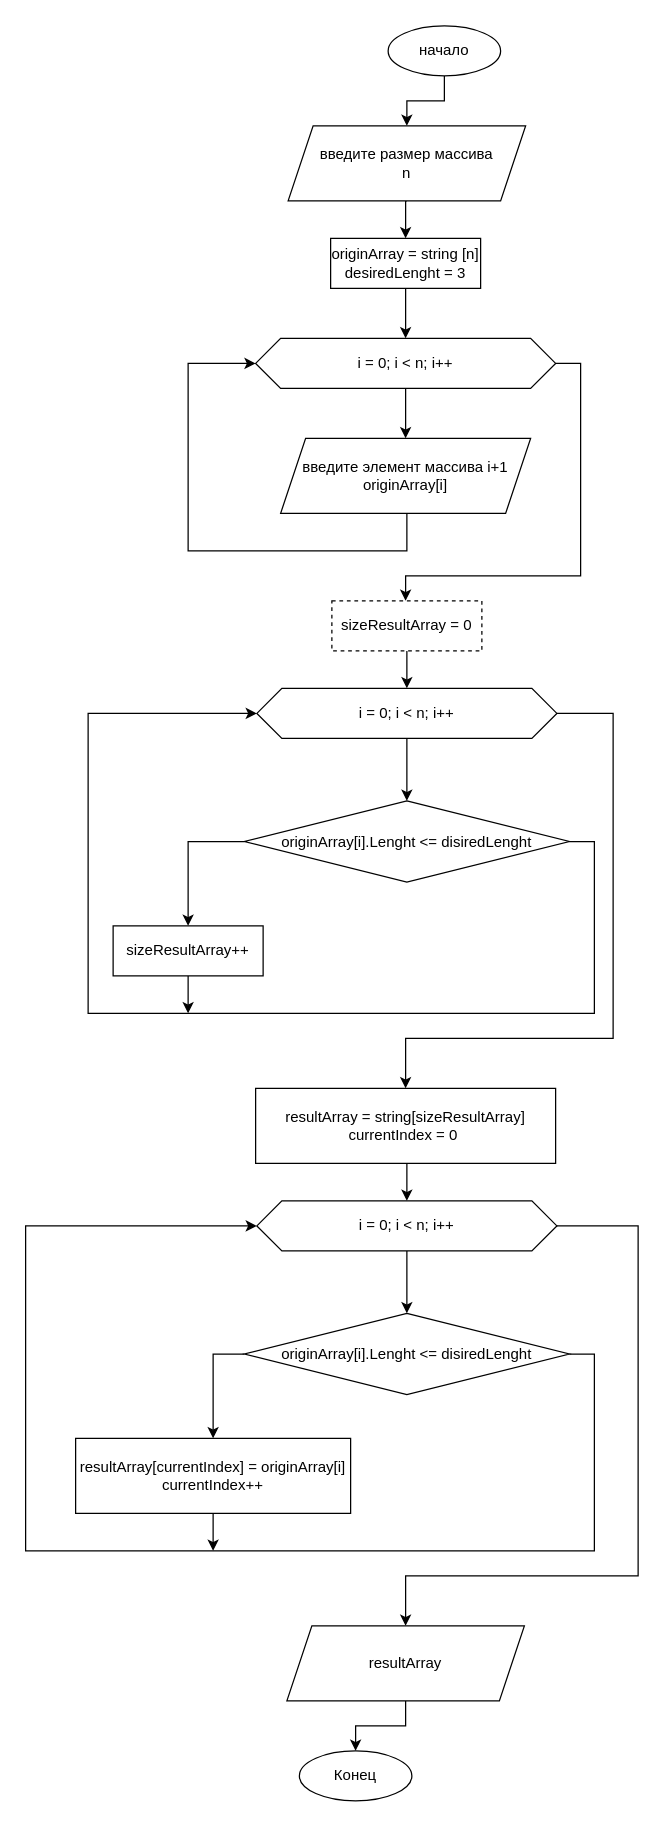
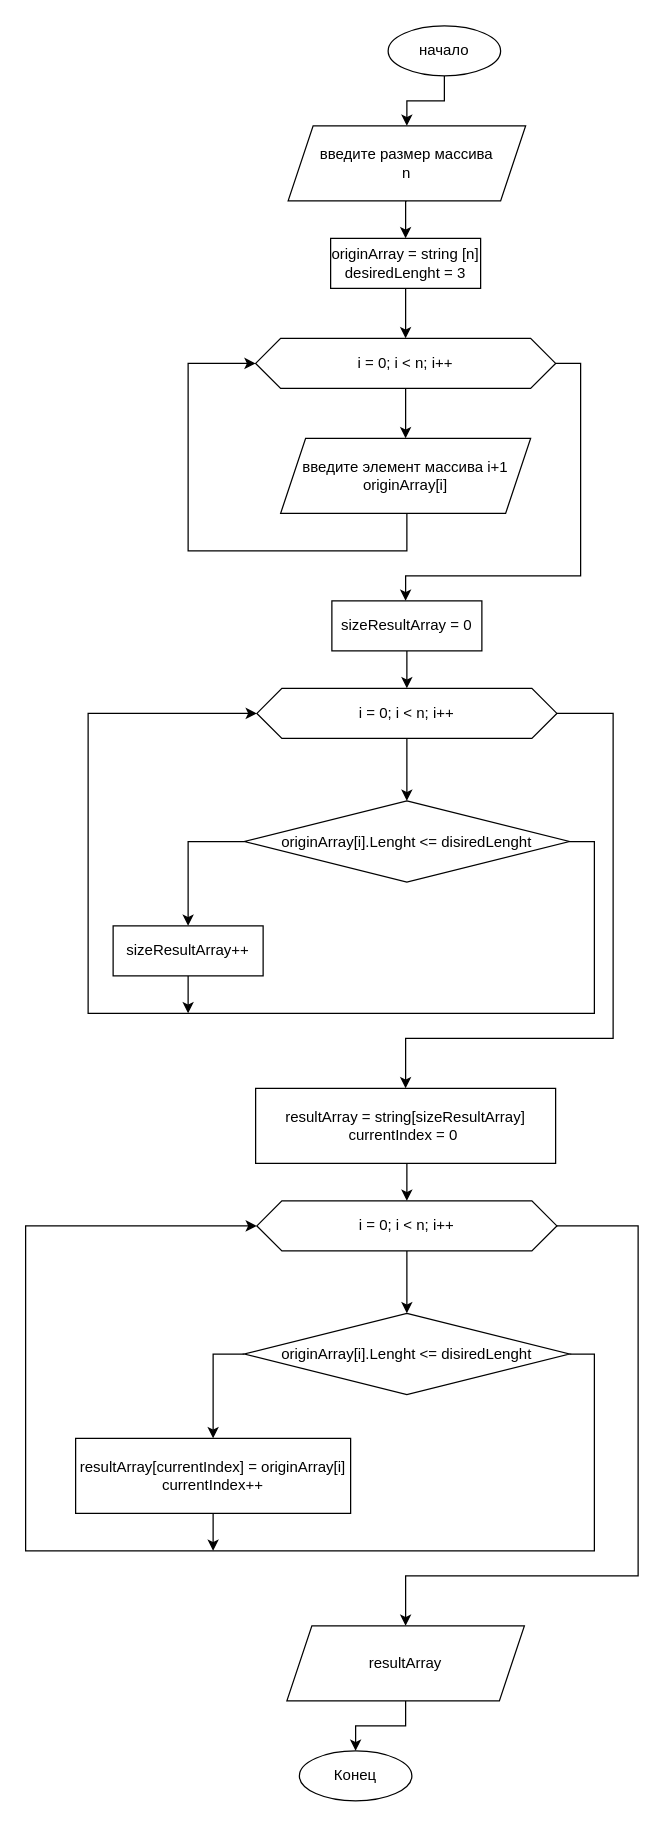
(407, 626) -> (407, 626)
